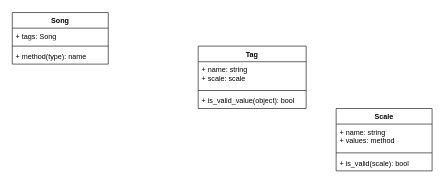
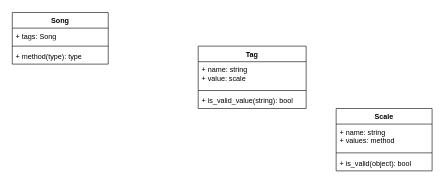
(53, 57) -> (53, 57)
(226, 70) -> (226, 70)
(255, 101) -> (254, 101)
(378, 163) -> (381, 163)
